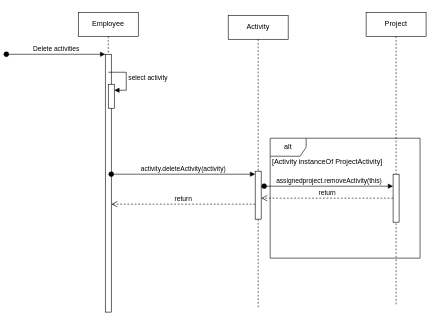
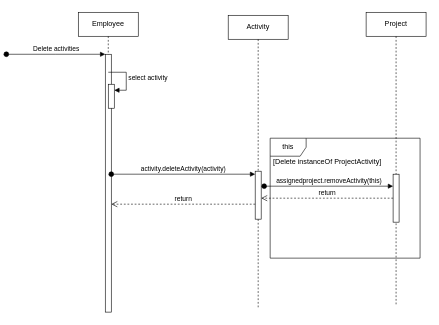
(288, 147) -> (288, 147)
(328, 162) -> (328, 162)
